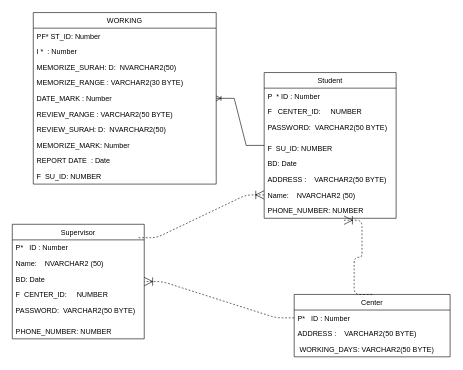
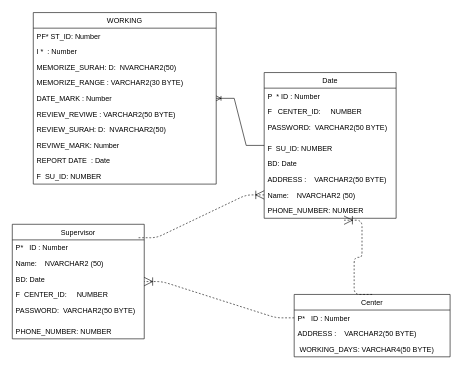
(330, 80) -> (330, 80)
(97, 114) -> (99, 114)
(77, 145) -> (73, 145)
(358, 349) -> (358, 349)
